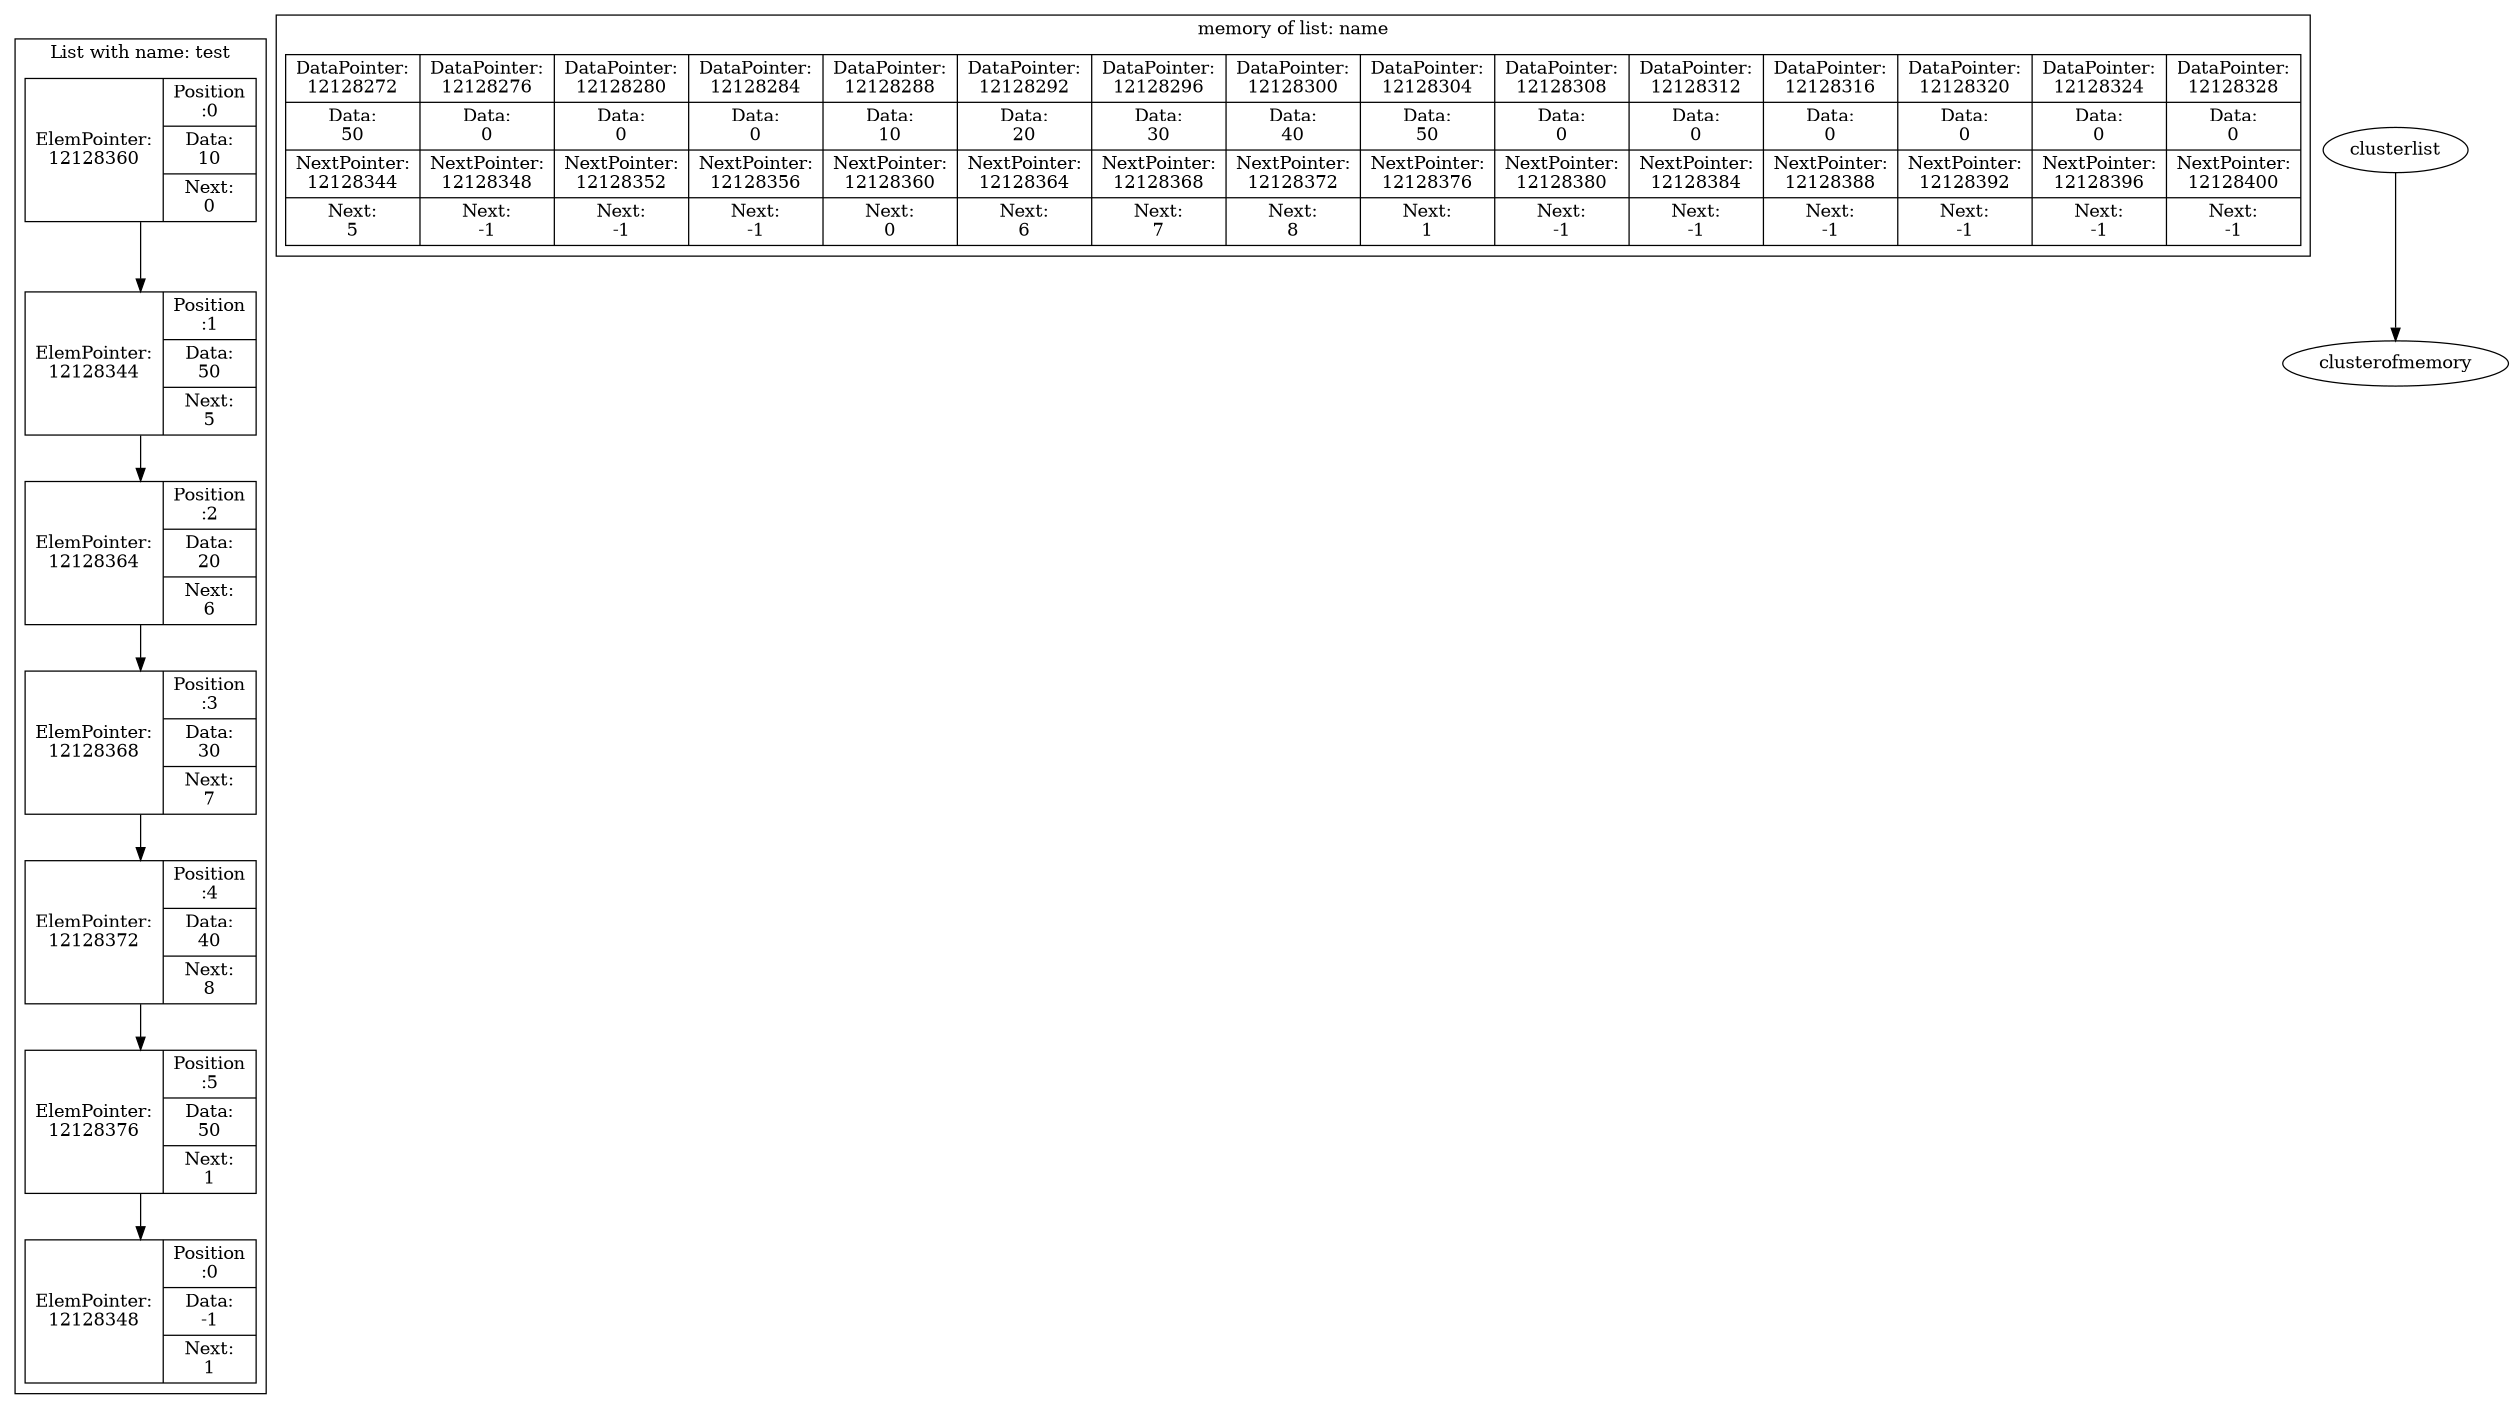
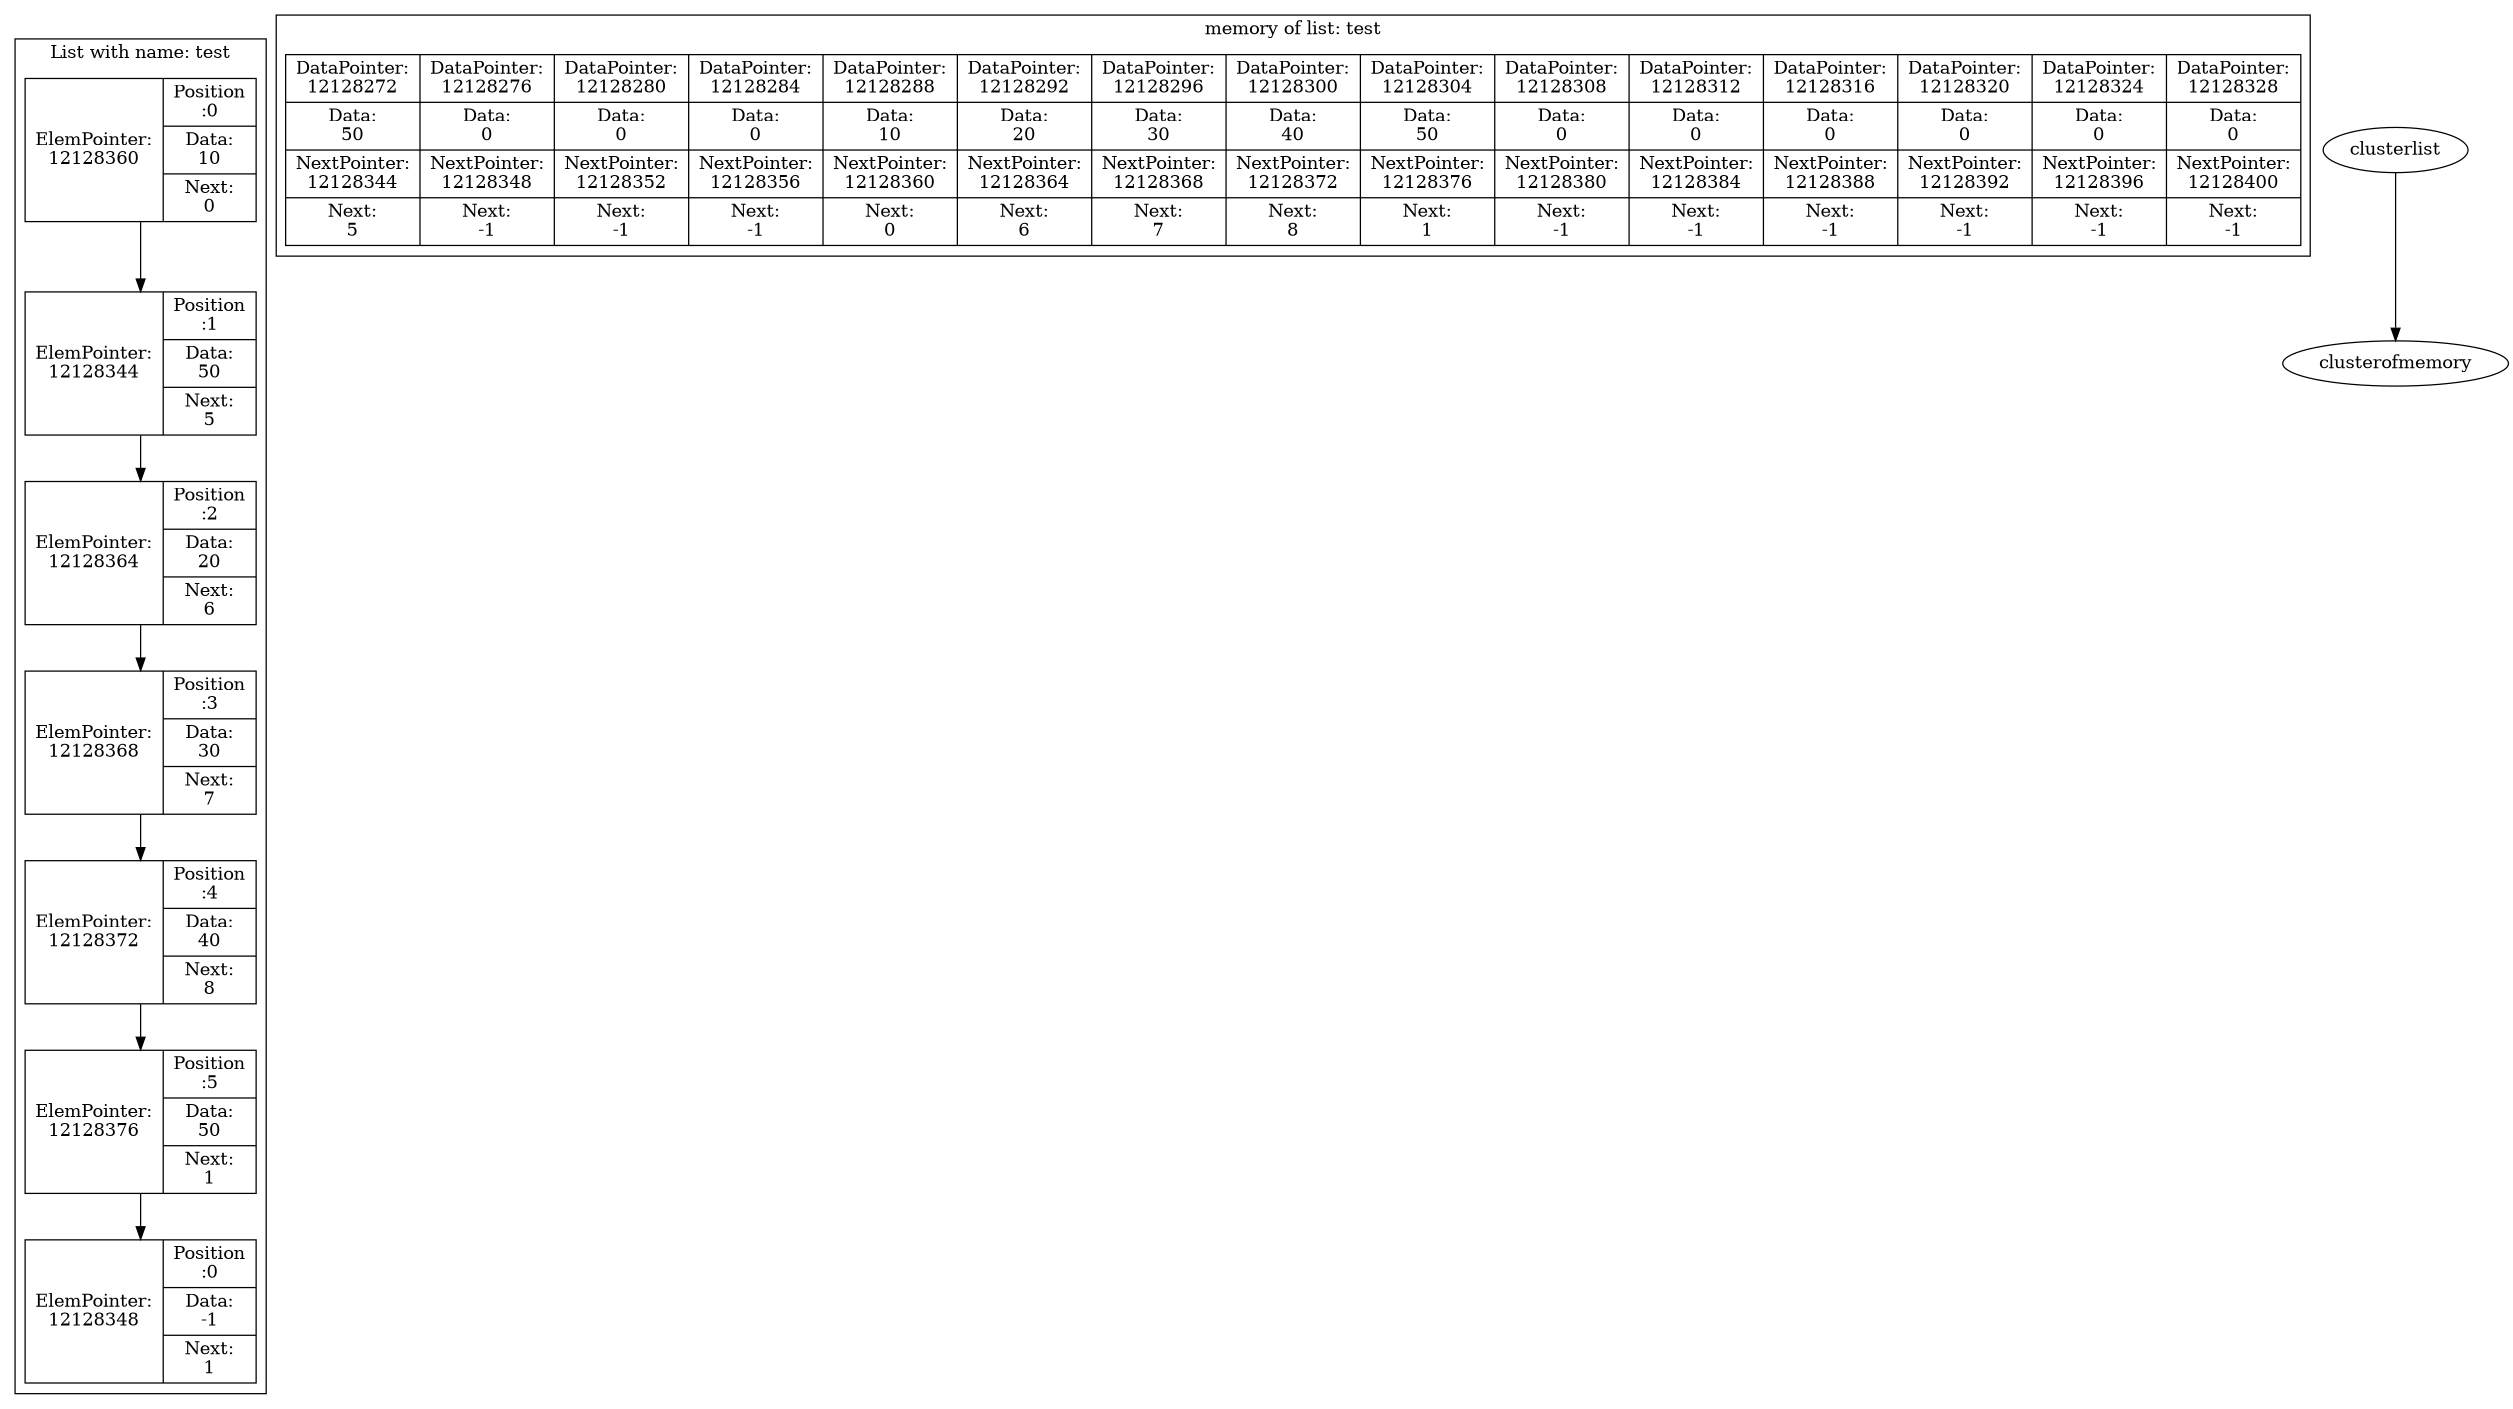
(1293, 30) -> (1293, 30)
